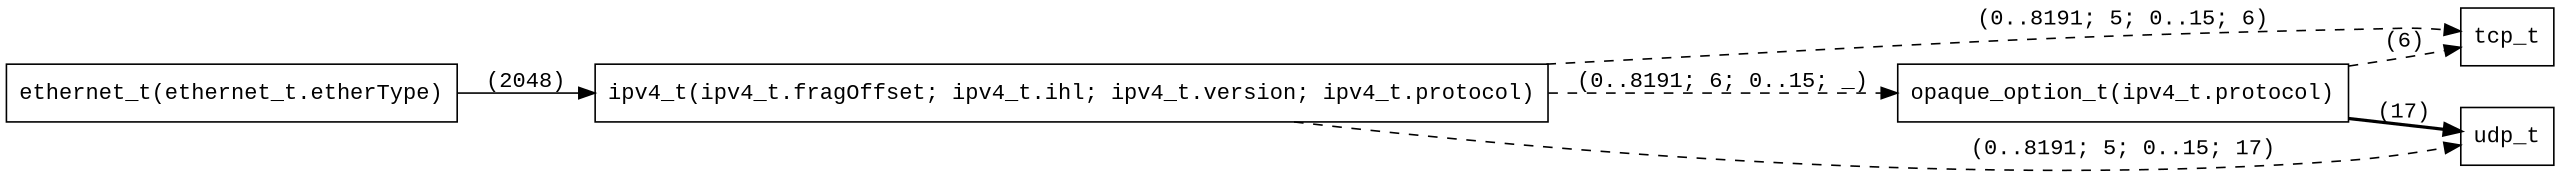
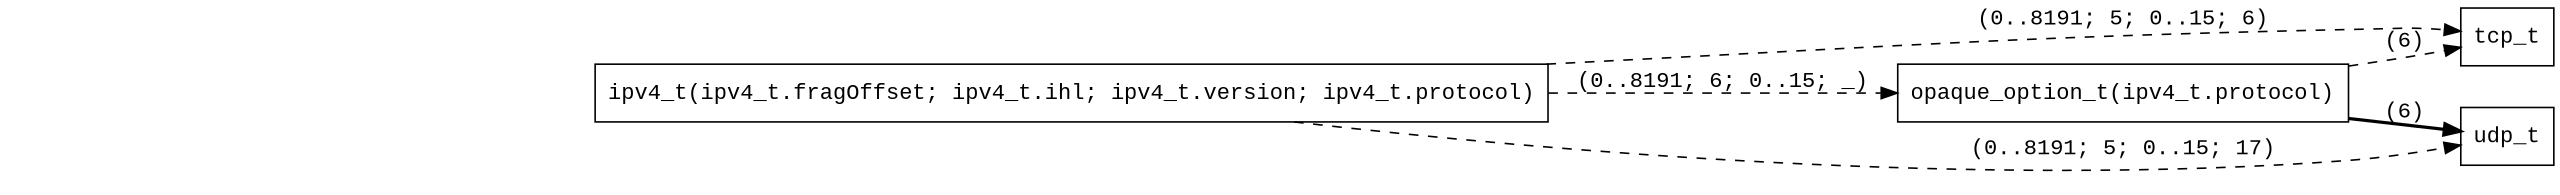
(232, 93) -> none
(2405, 111) -> (2405, 111)
